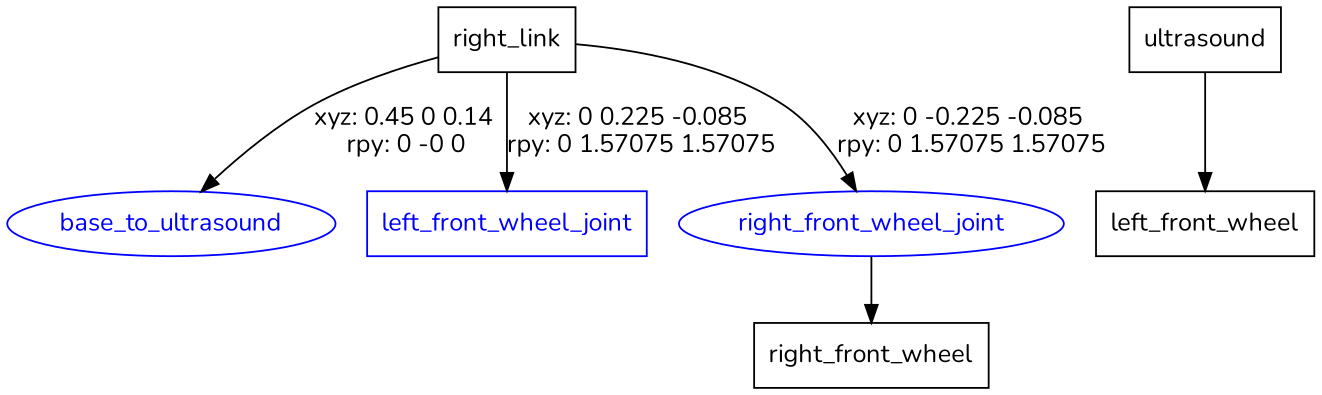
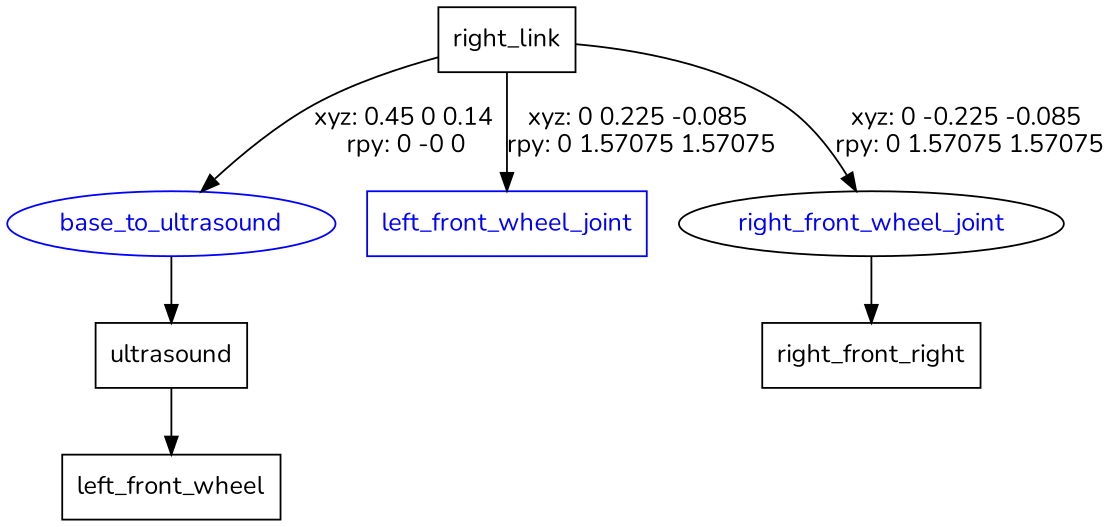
(871, 224) -> (871, 224)
none -> (171, 281)
(871, 355) -> (871, 355)
